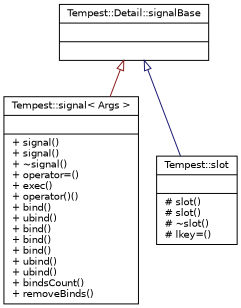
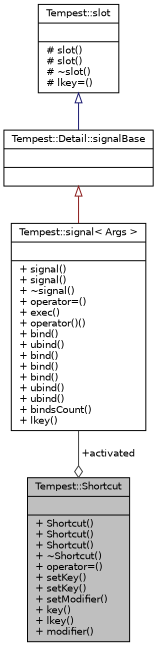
(164, 113) -> (79, 116)
(53, 294) -> (39, 421)
none -> (79, 560)
